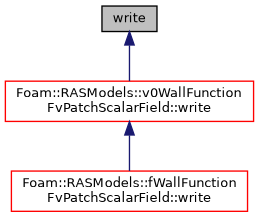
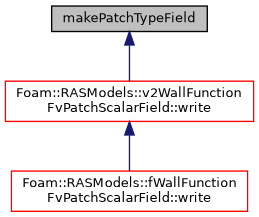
(129, 19) -> (129, 19)
(129, 101) -> (129, 101)
